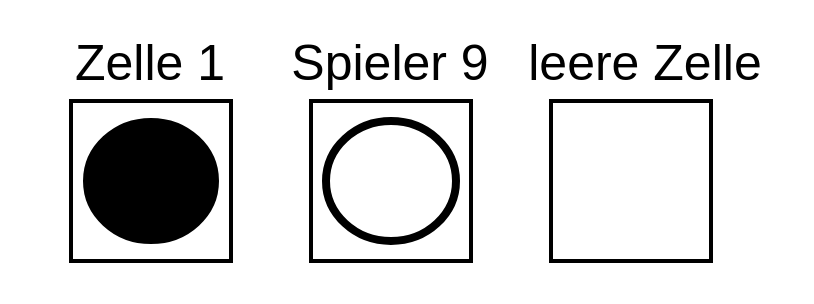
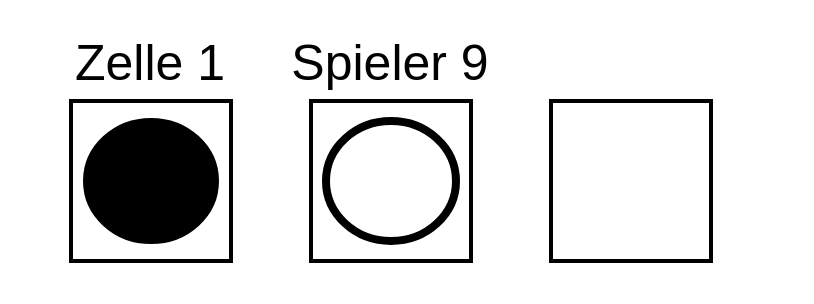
(646, 61) -> none
